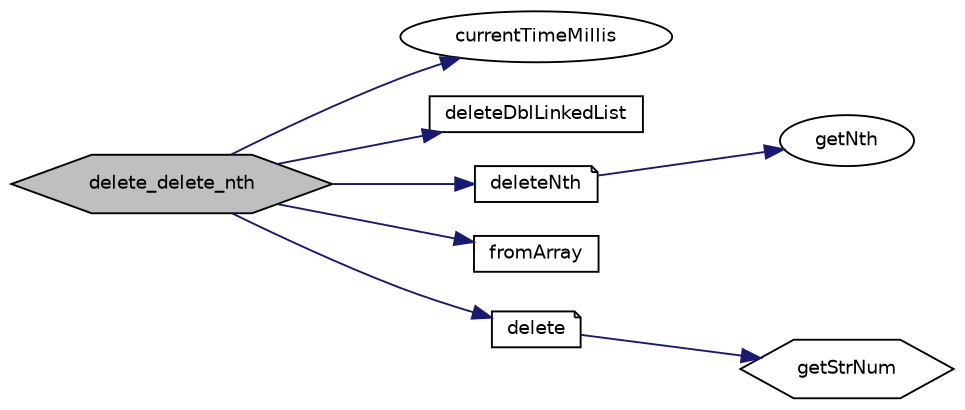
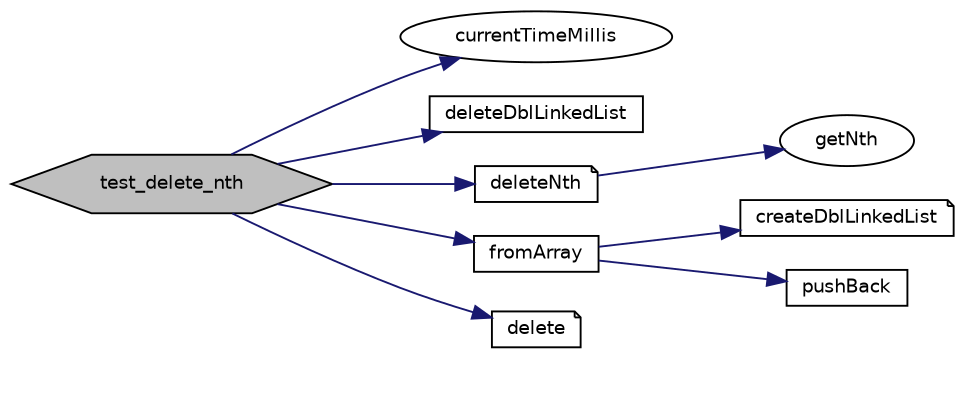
(172, 184) -> (172, 184)
none -> (847, 218)
none -> (847, 288)
(847, 369) -> none
